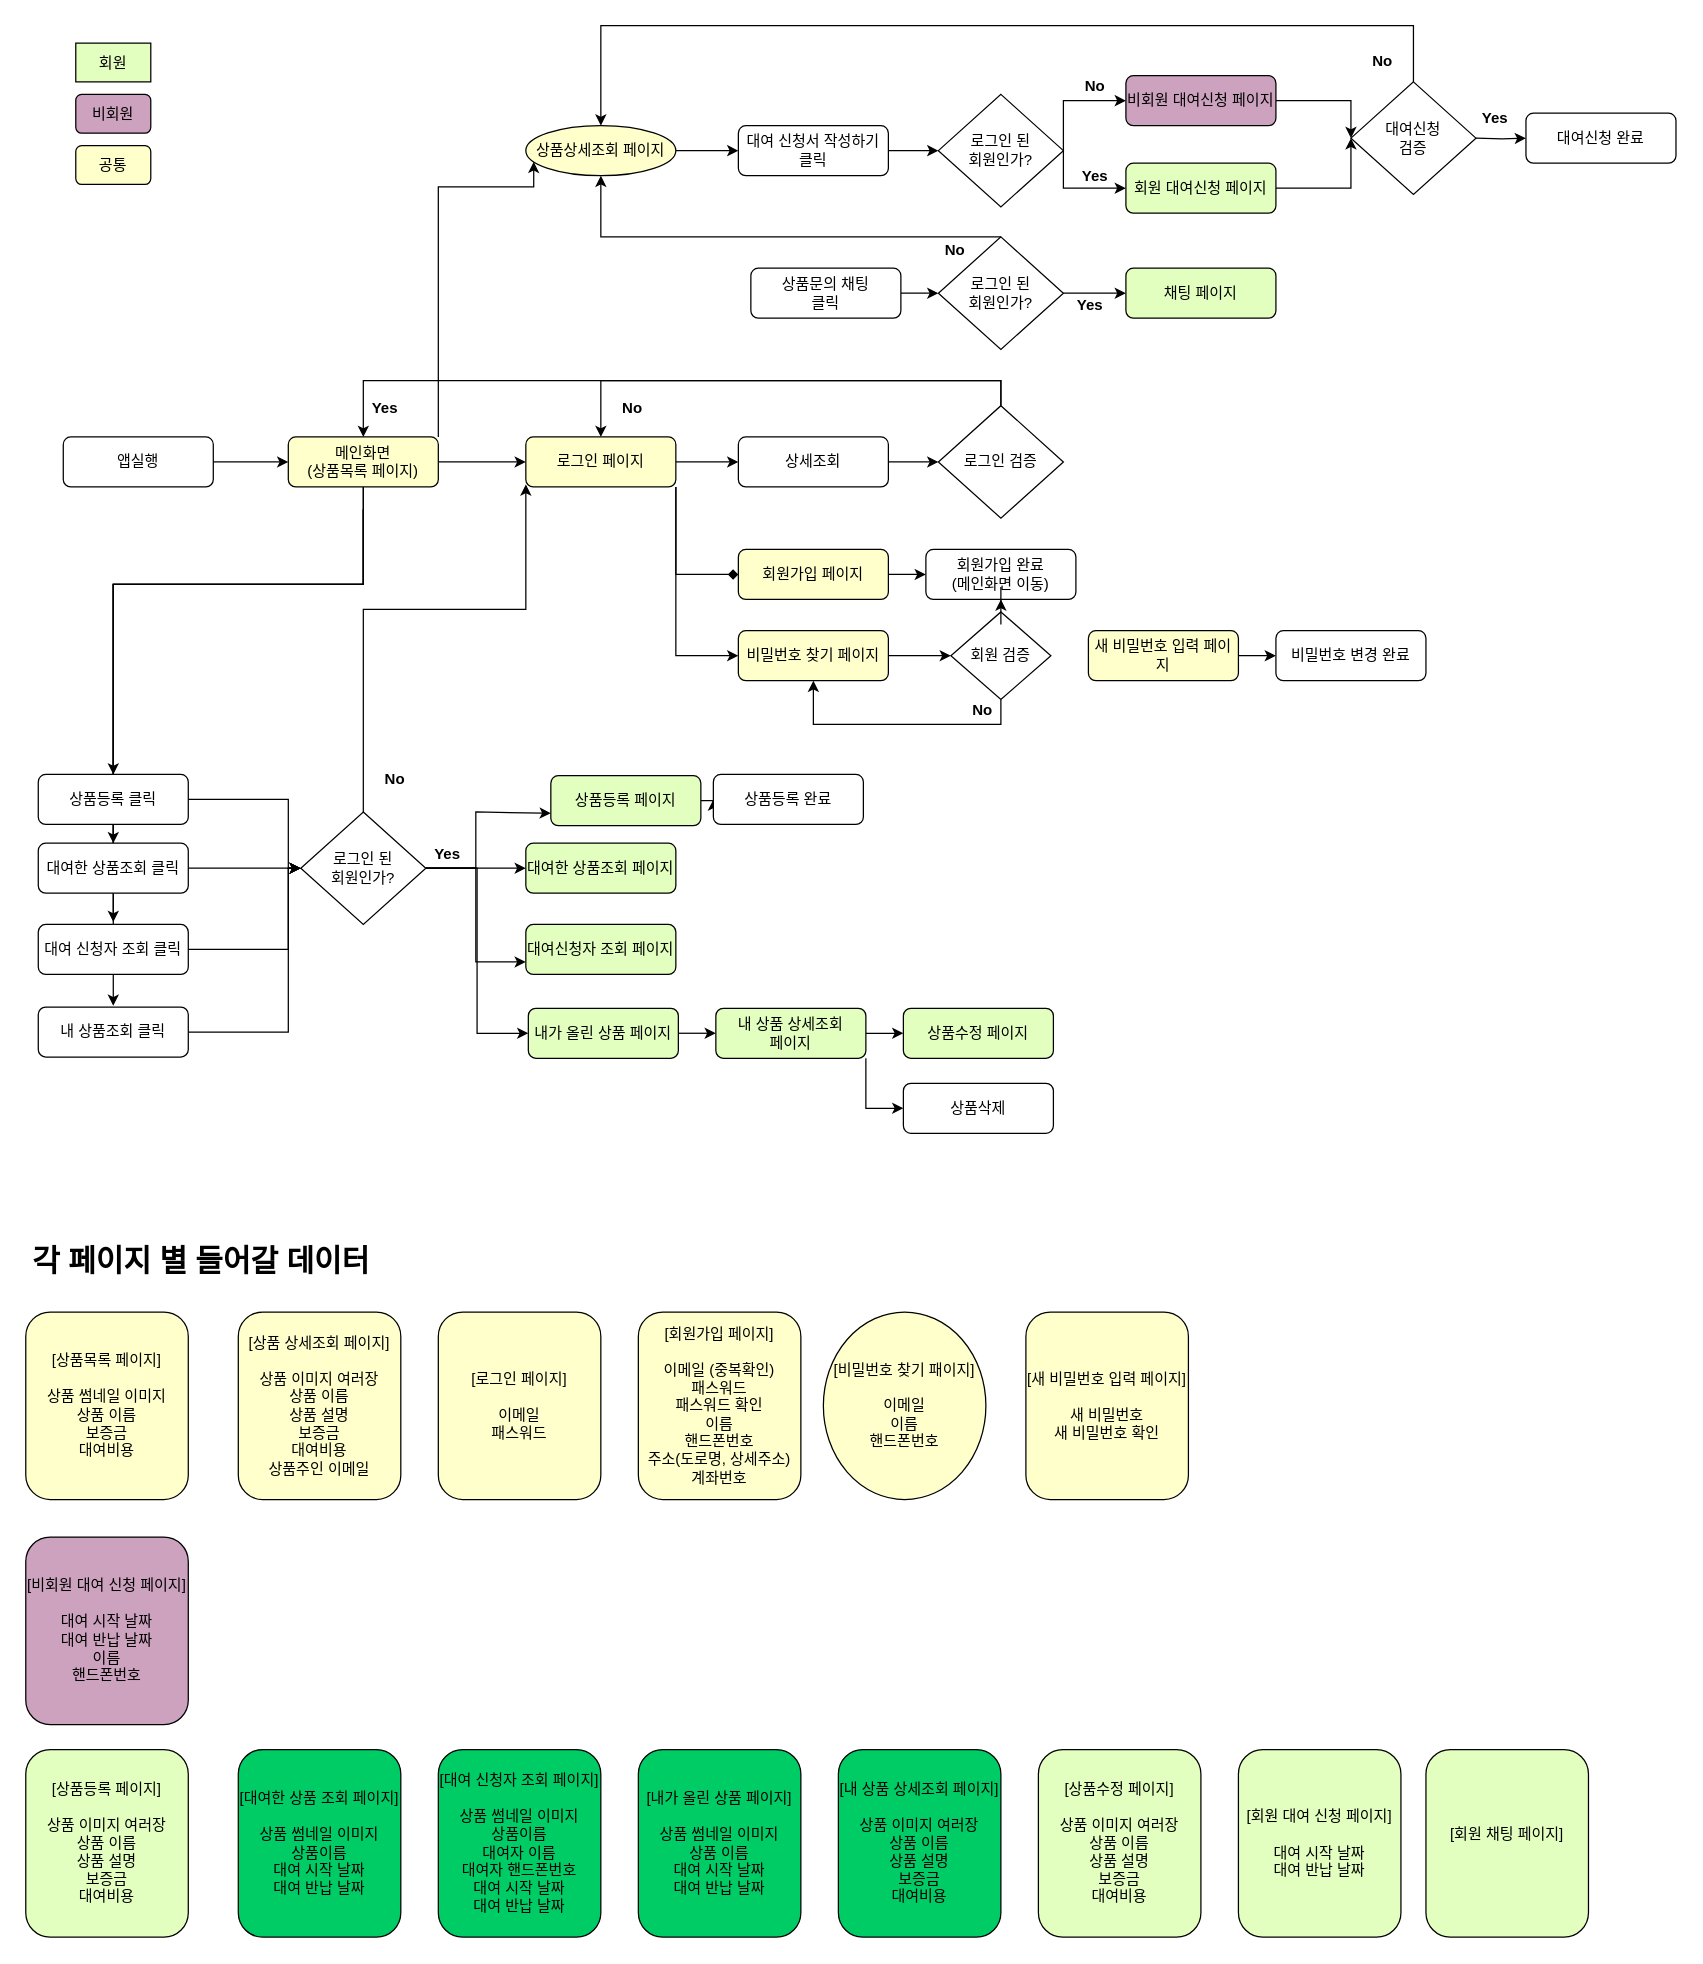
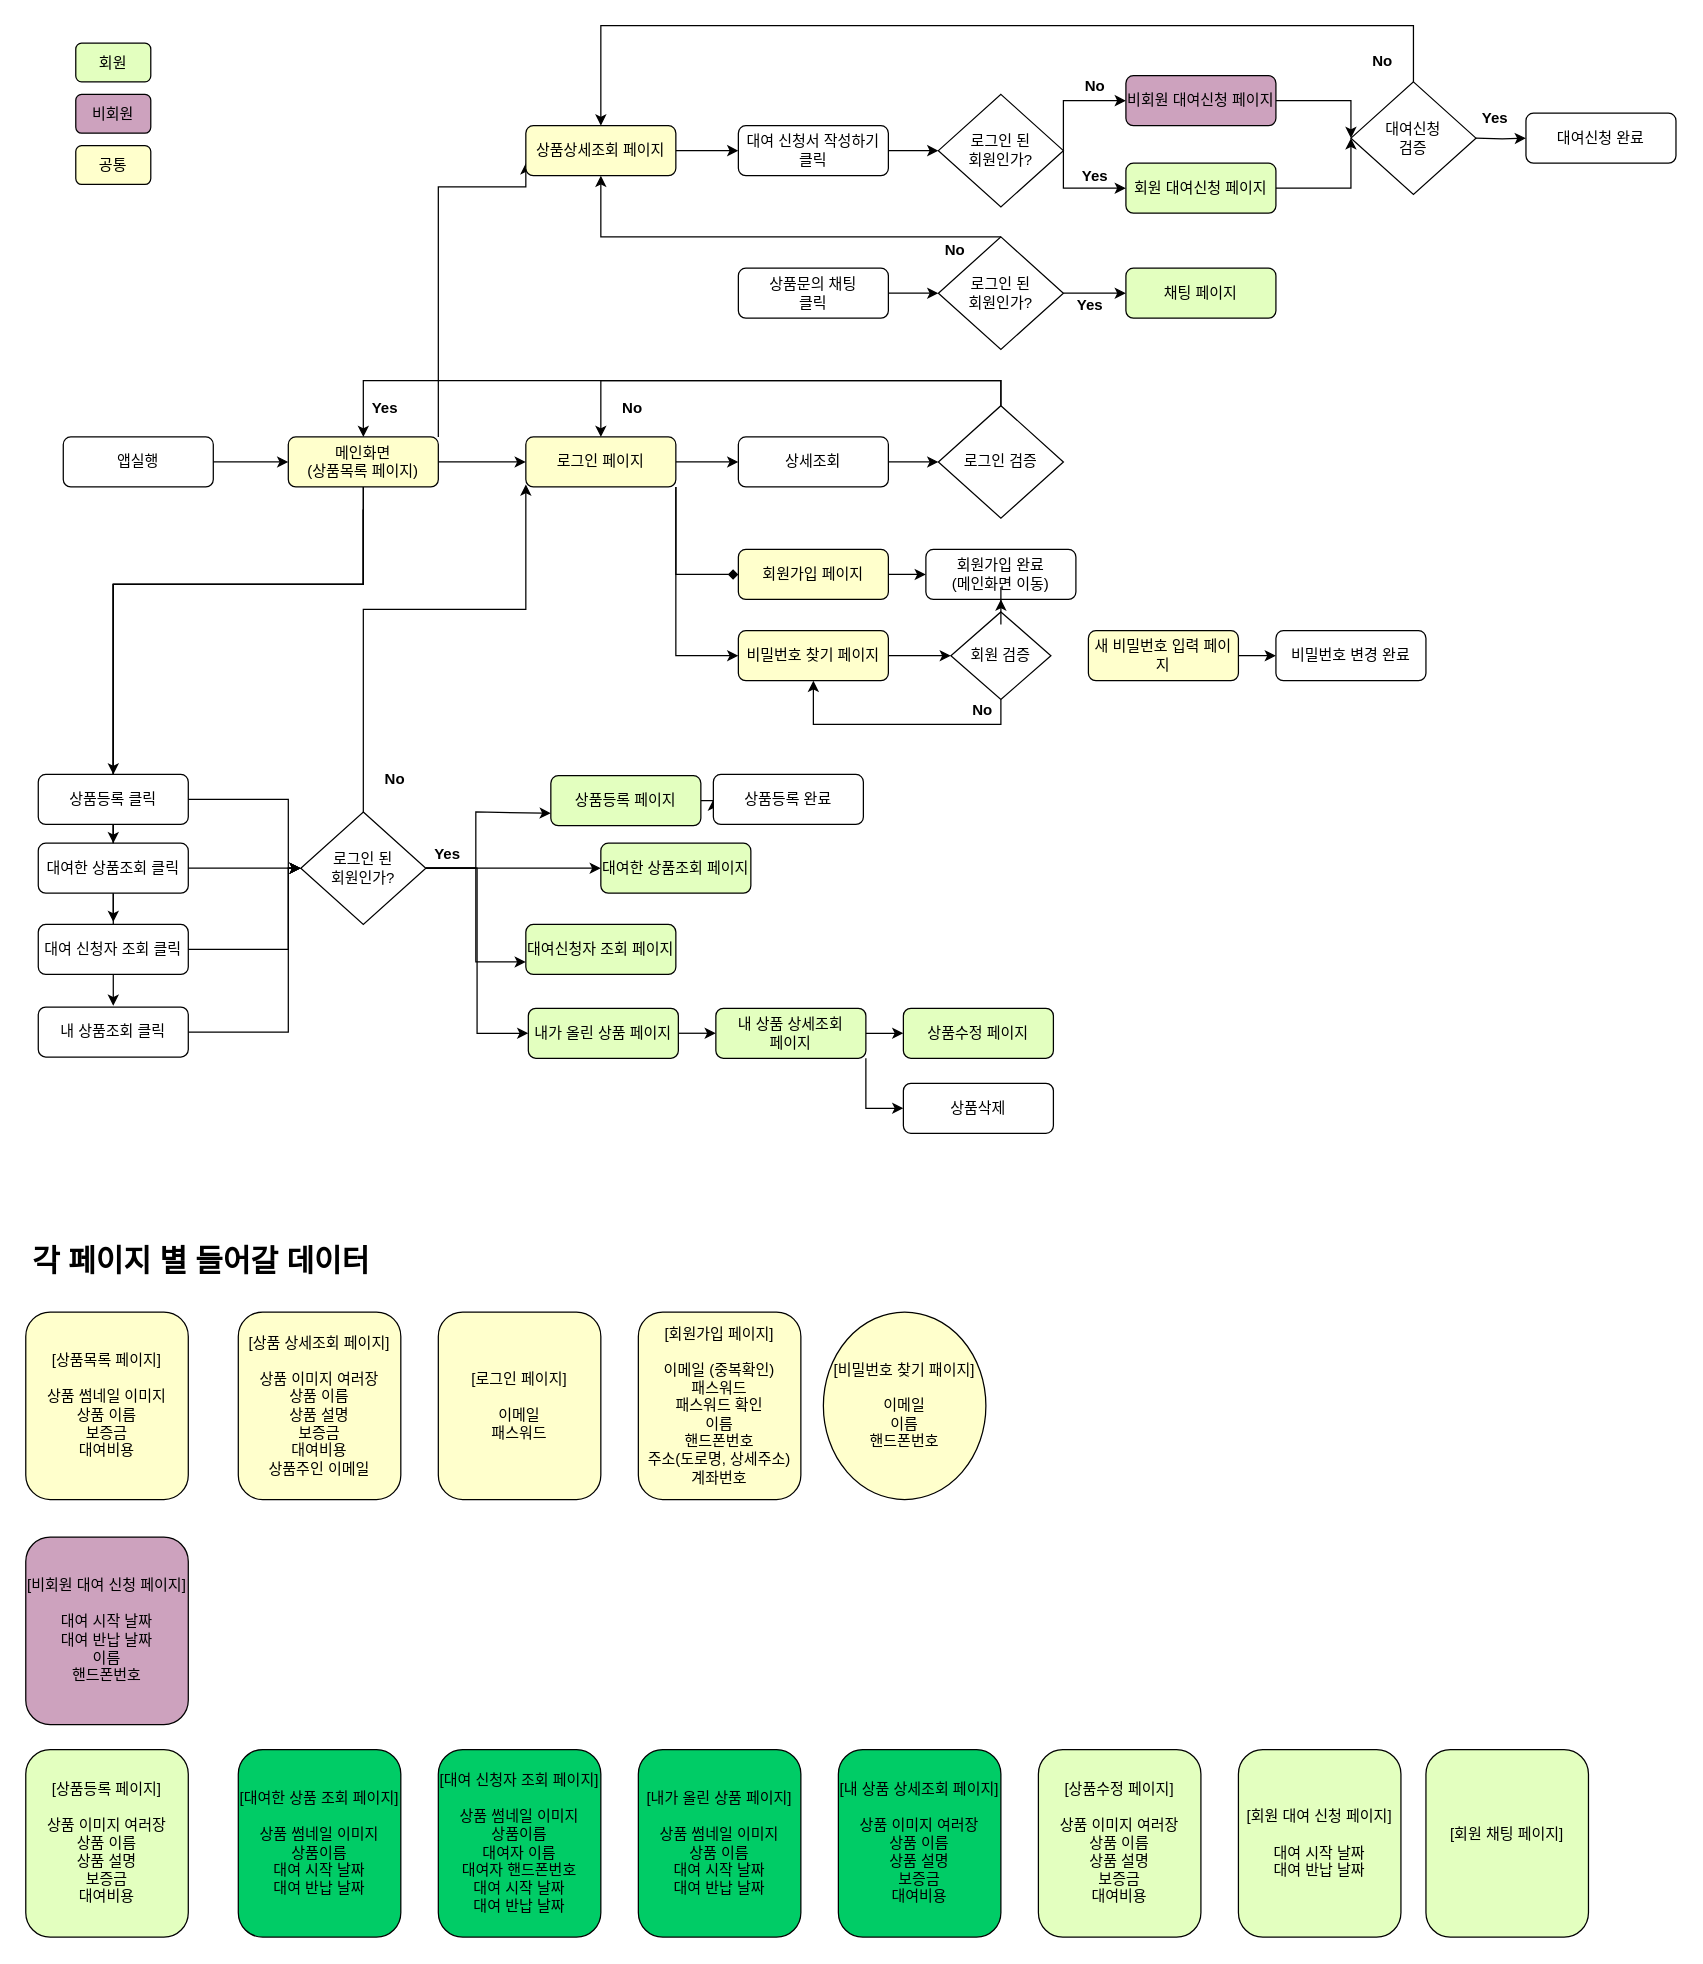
(113, 63) -> (113, 63)
(601, 151) -> (601, 151)
(826, 293) -> (813, 293)
(601, 868) -> (676, 868)
(1107, 1406) -> none
